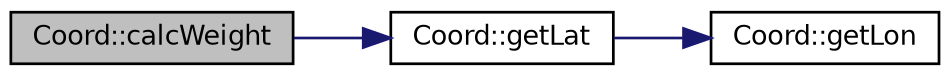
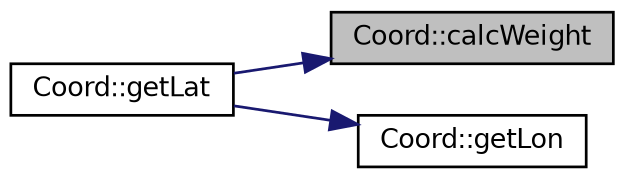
(329, 38) -> (269, 68)
